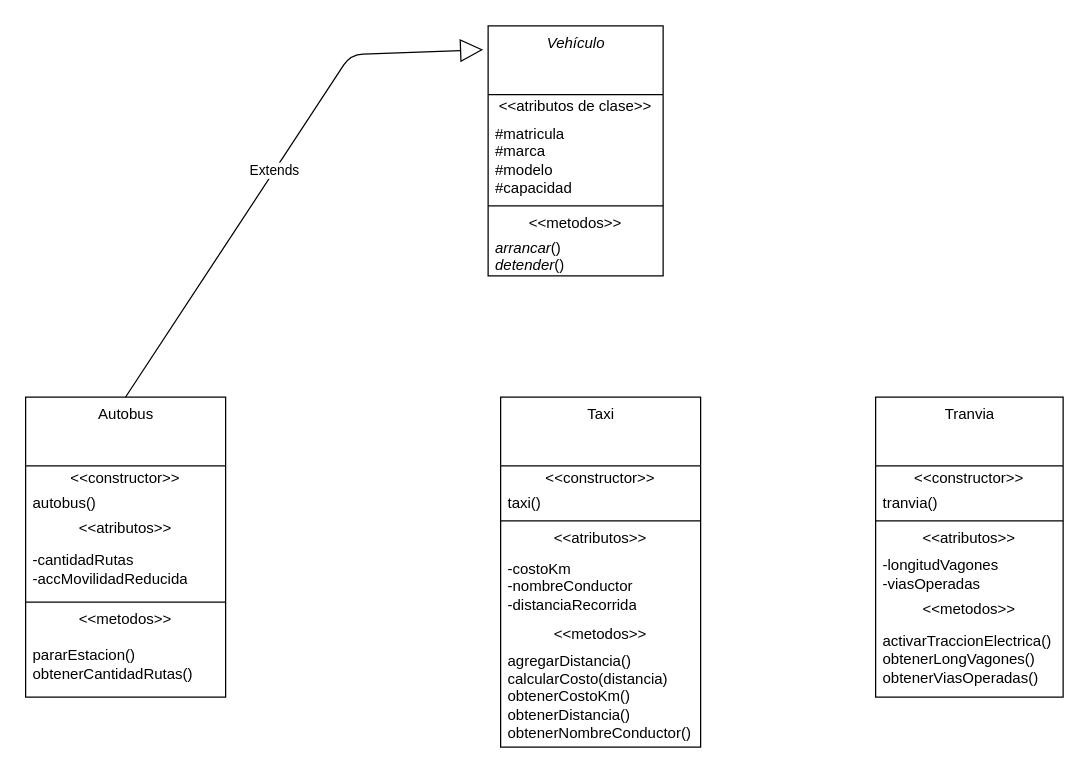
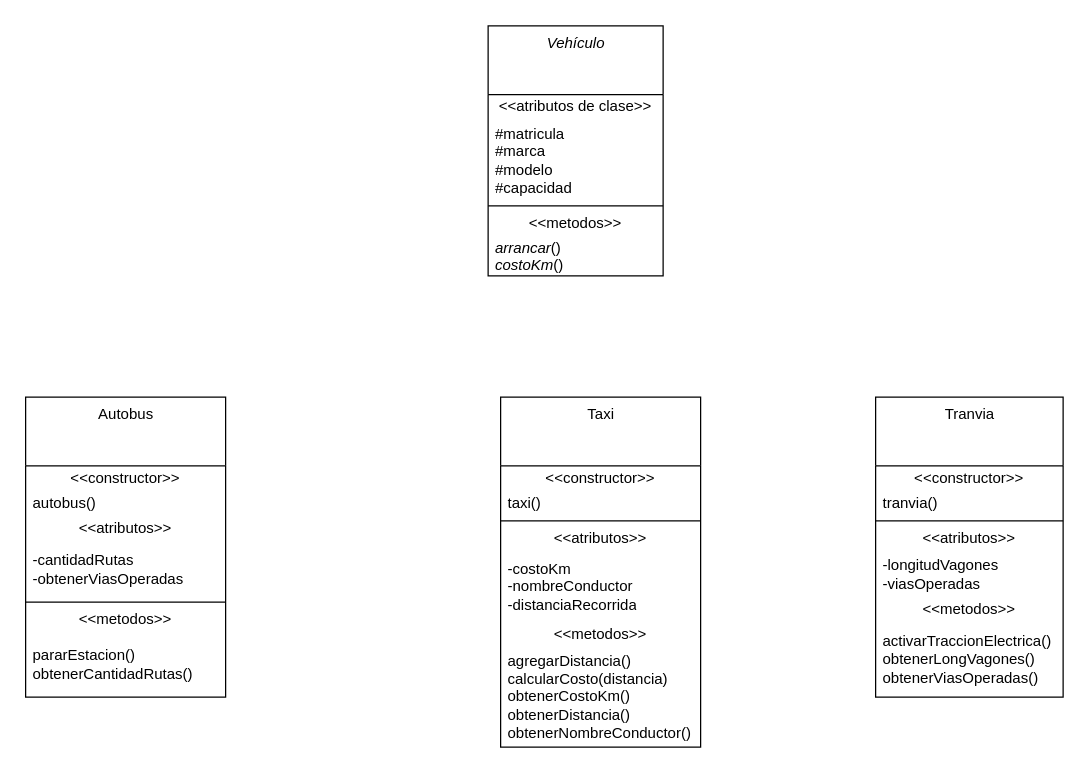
(267, 182) -> none
(538, 256) -> (538, 256)
(114, 569) -> (115, 569)
